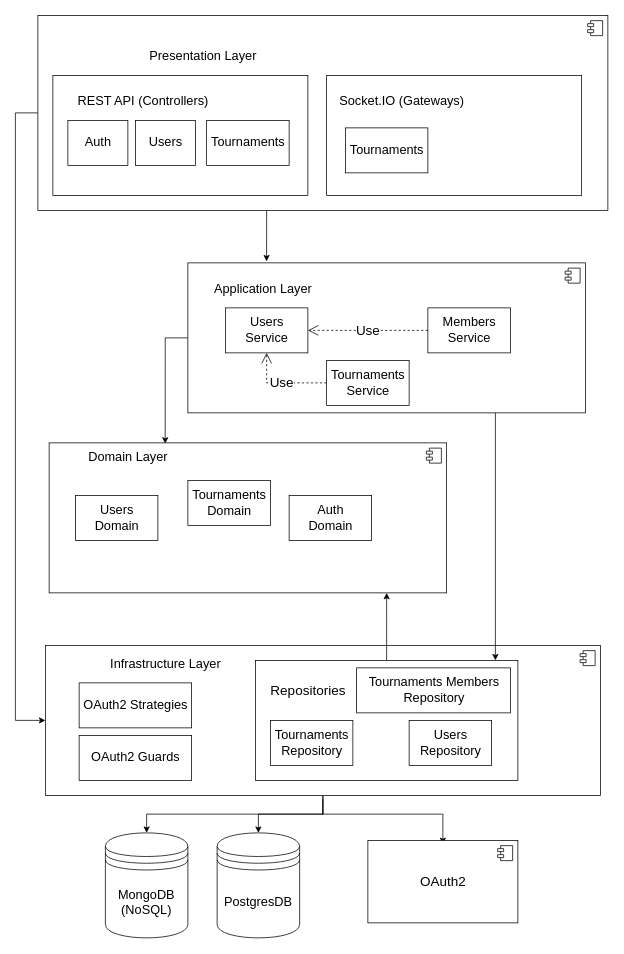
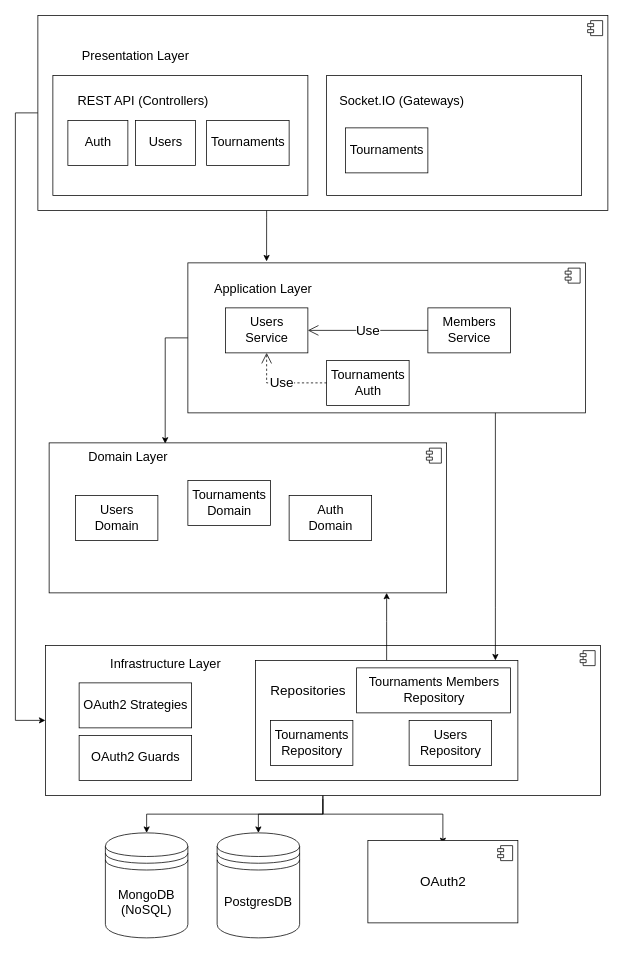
(203, 57) -> (135, 57)
(404, 330) -> (404, 330)
(368, 383) -> (368, 383)
